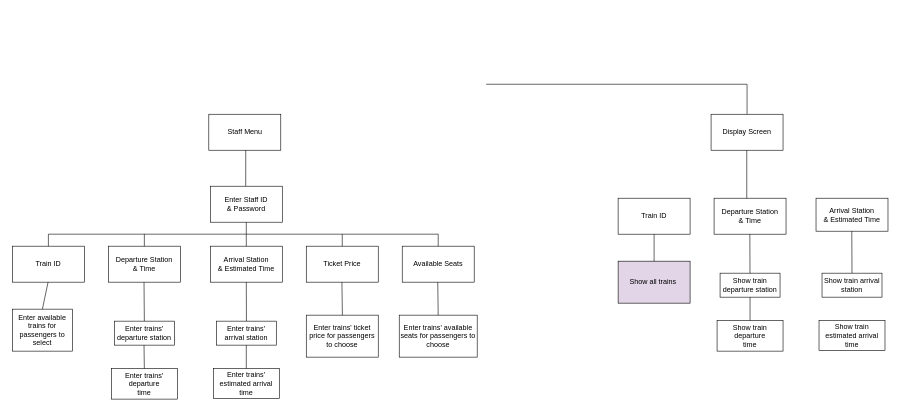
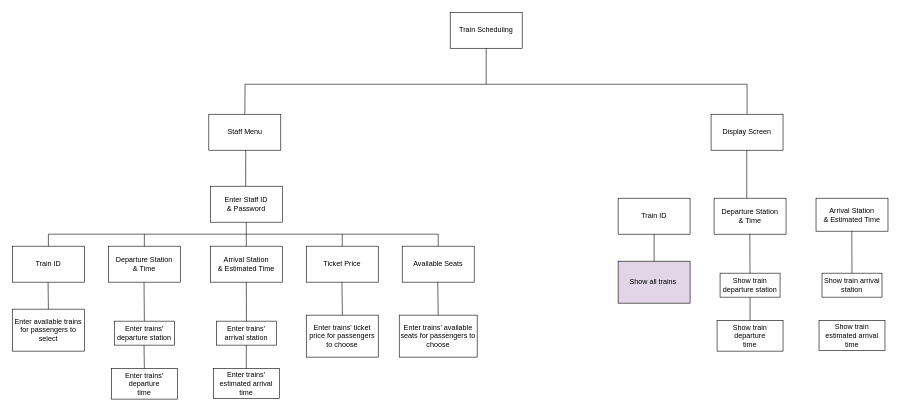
none -> (486, 30)
none -> (382, 84)
(42, 330) -> (48, 330)
